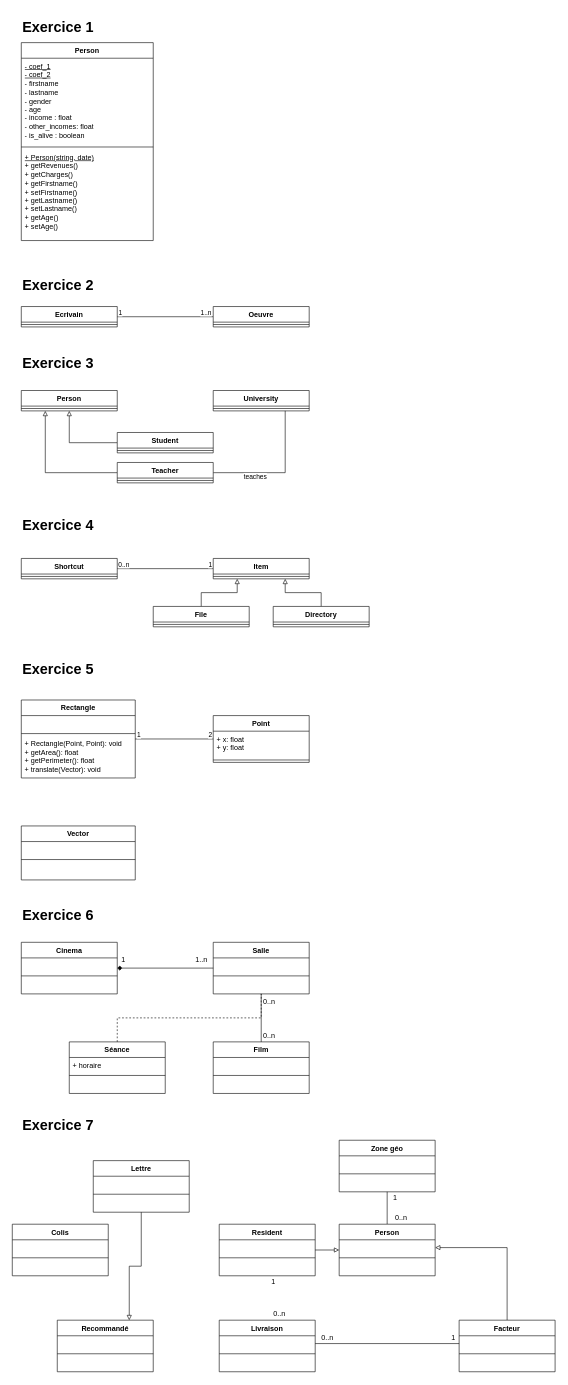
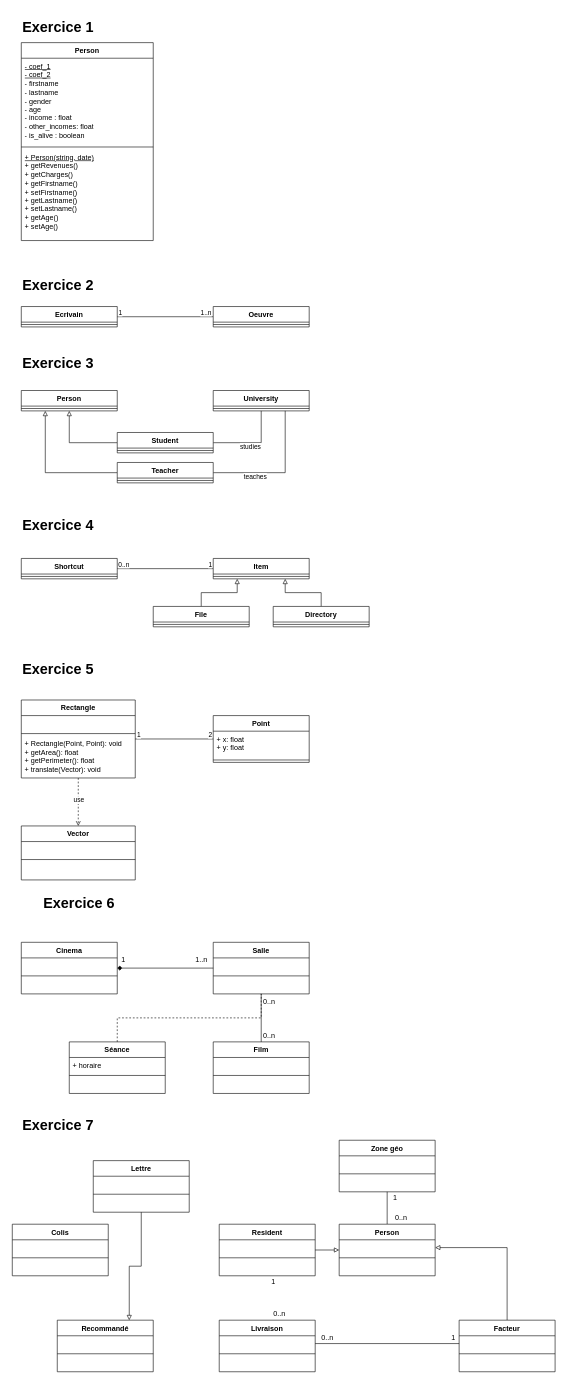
none -> (252, 443)
none -> (78, 801)
(60, 915) -> (81, 903)
